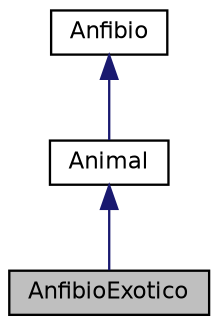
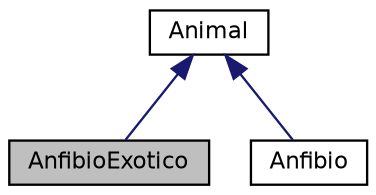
(109, 110) -> (267, 107)
